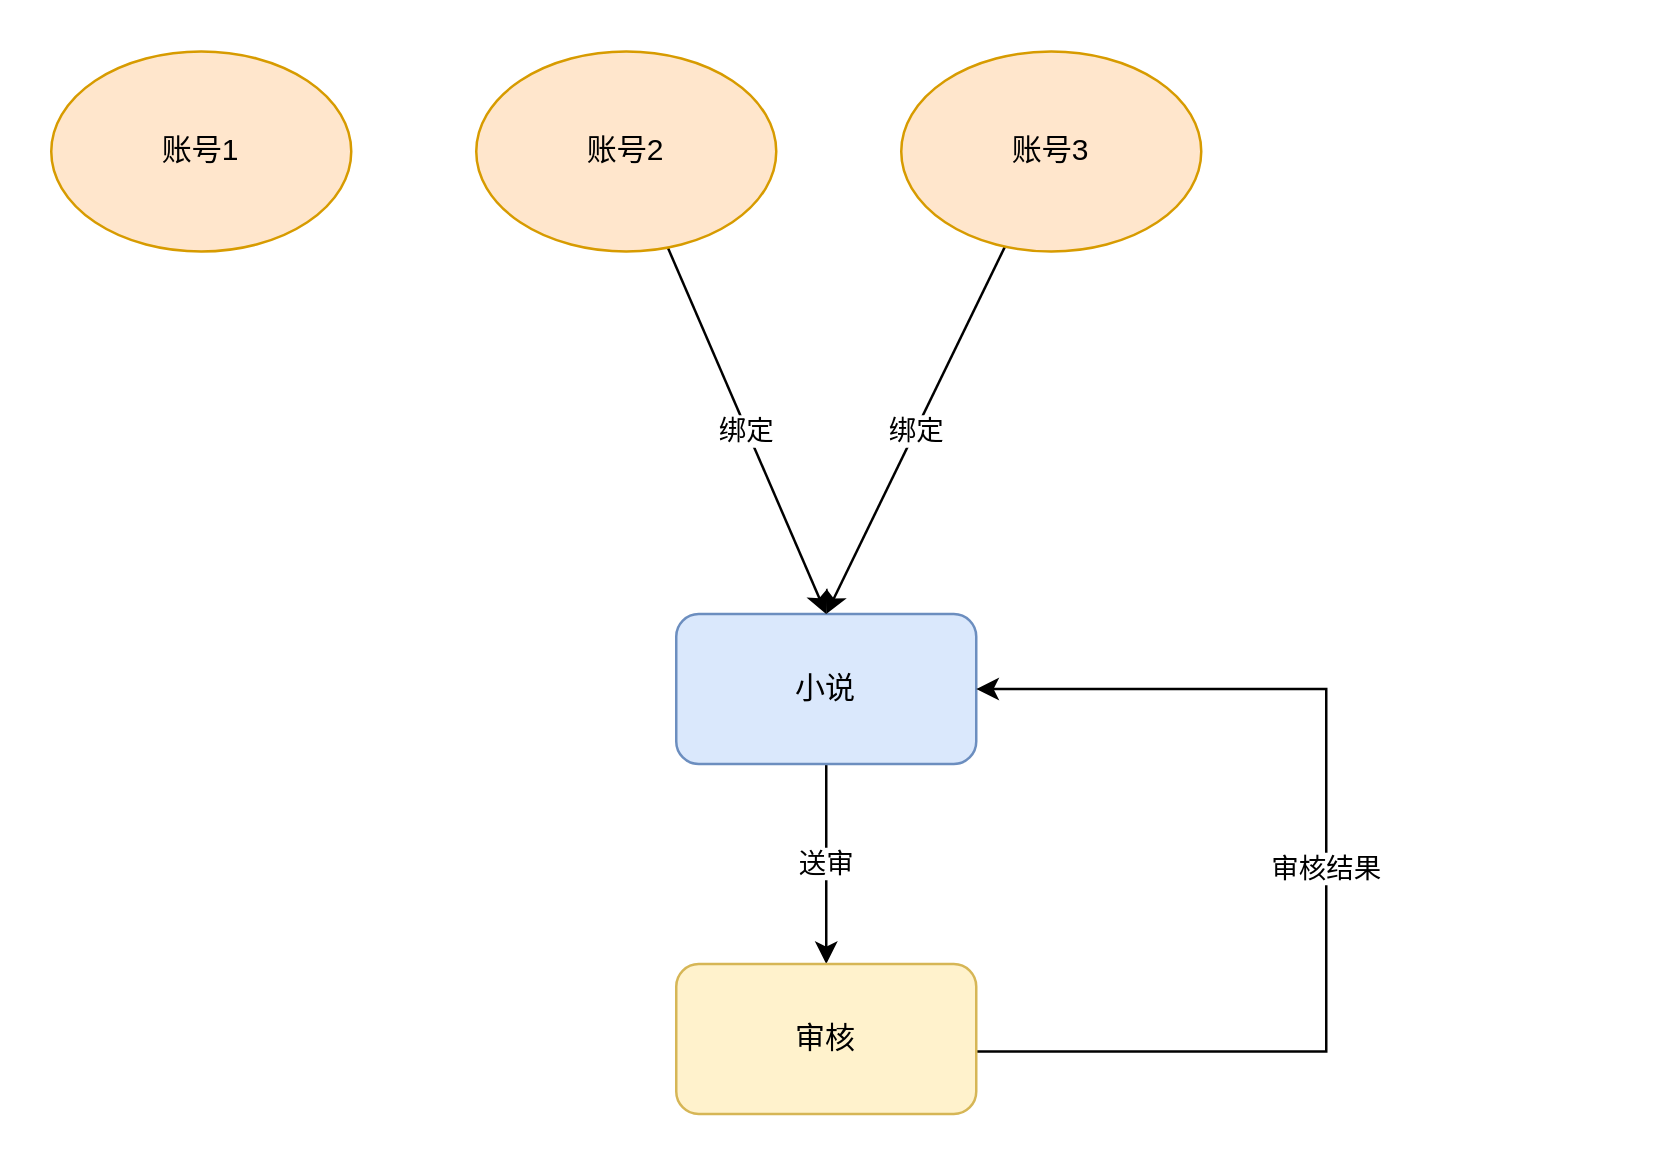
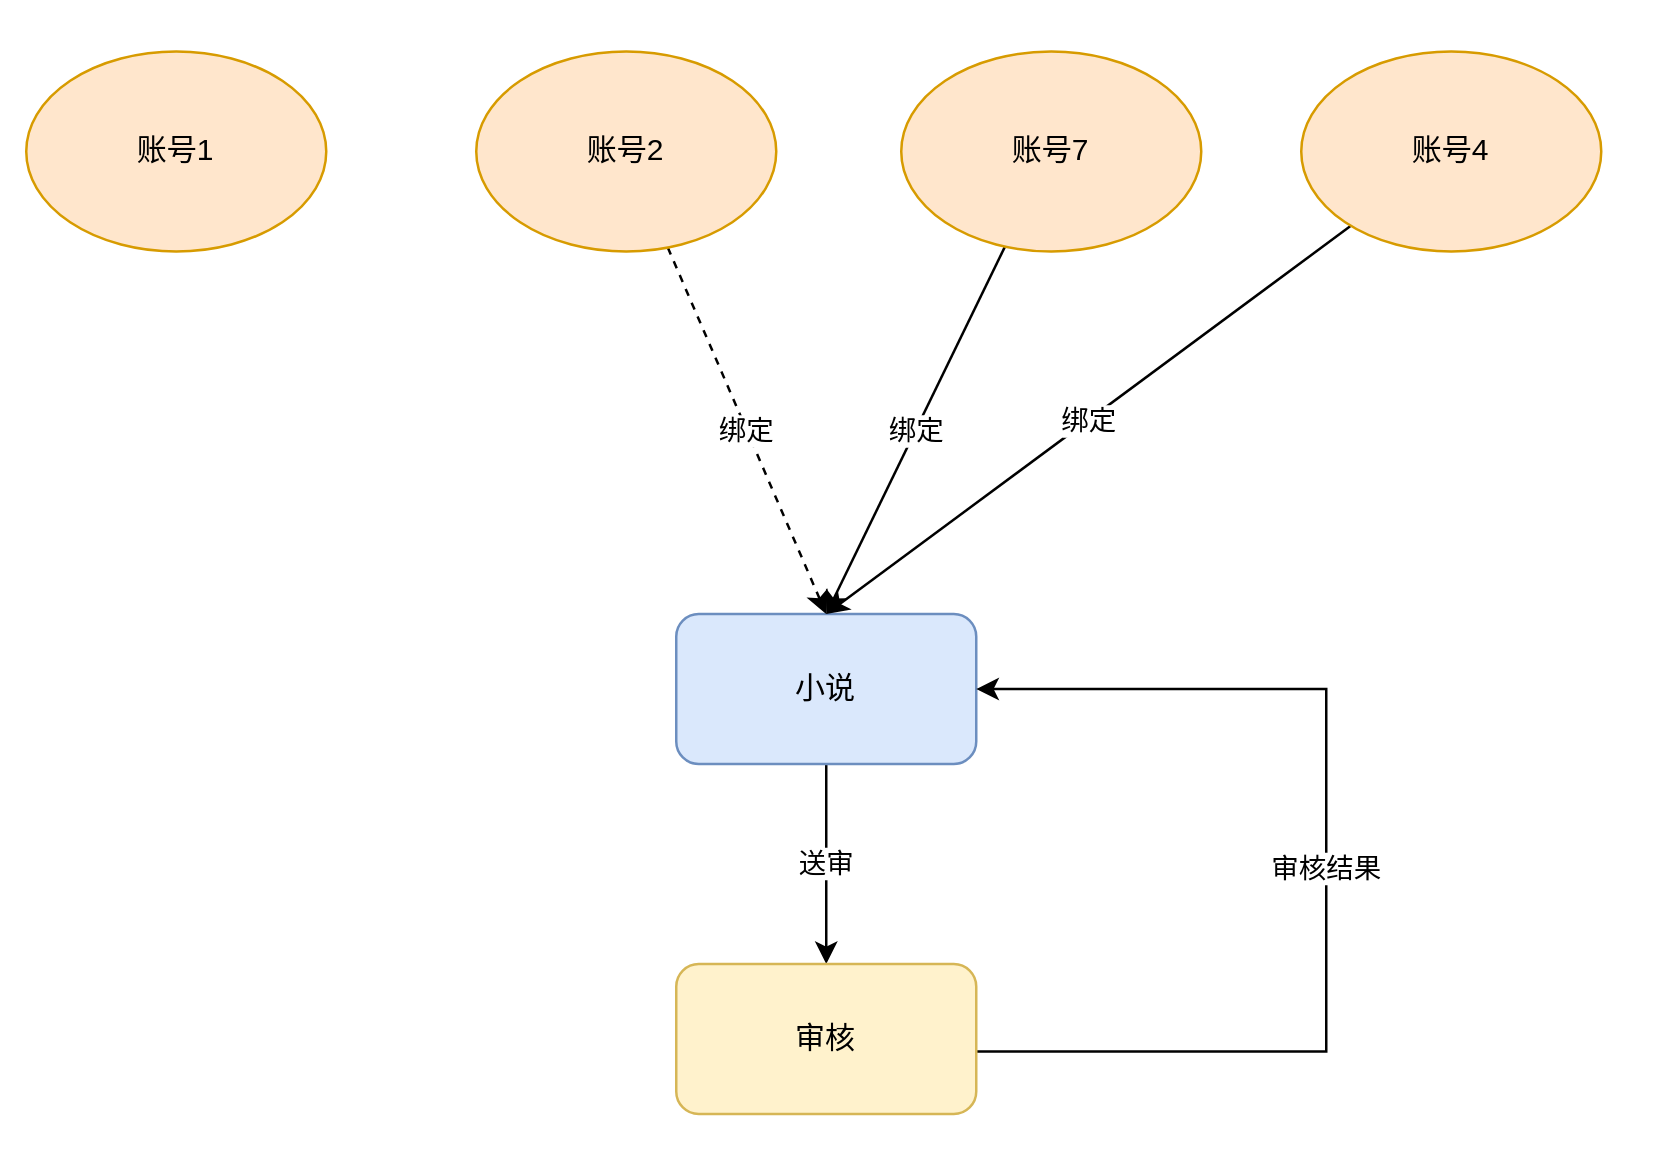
(201, 151) -> (176, 151)
(1051, 151) -> (1051, 151)
none -> (1451, 151)
(704, 332) -> (704, 332)
none -> (1095, 415)
